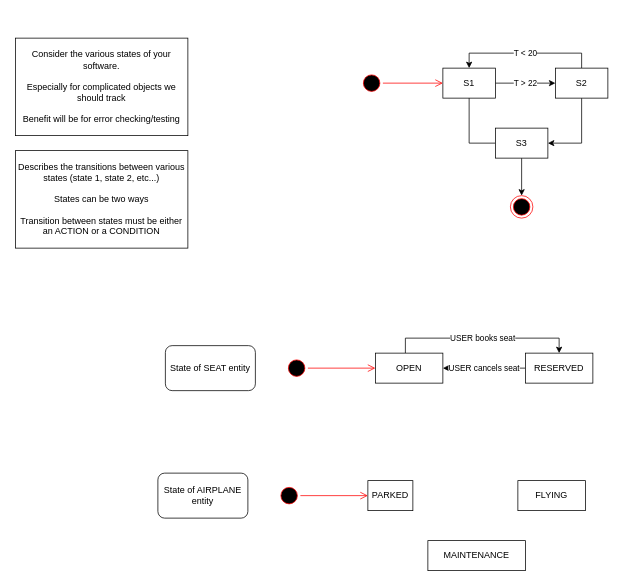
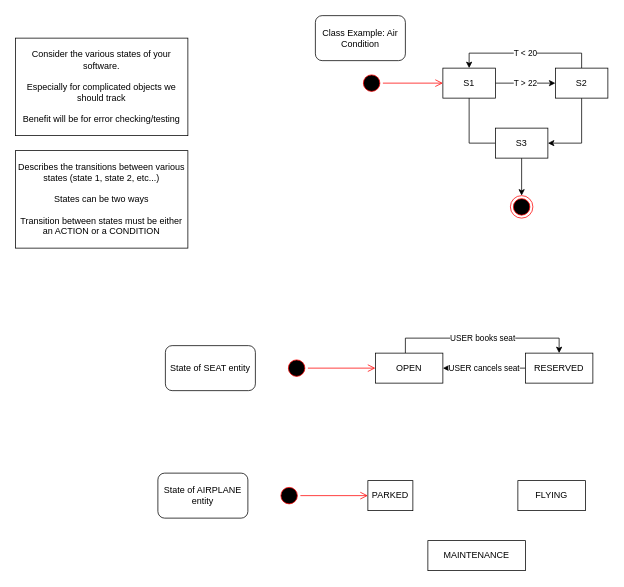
none -> (360, 38)
